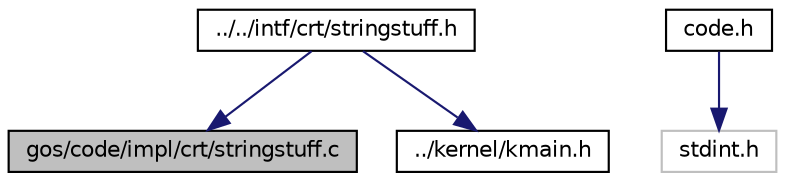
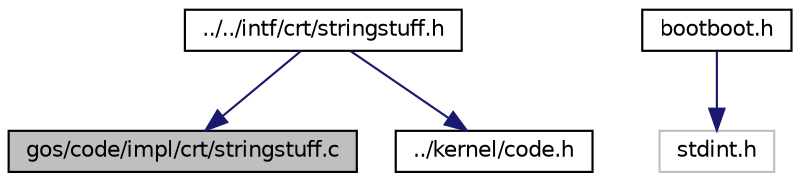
(719, 30) -> (717, 30)
(503, 151) -> (494, 151)
